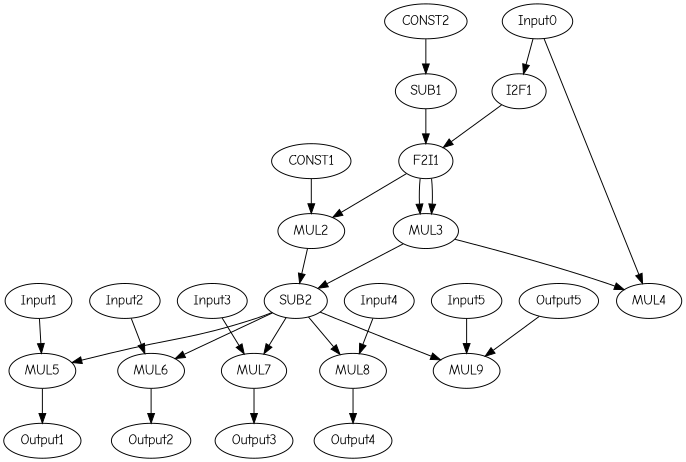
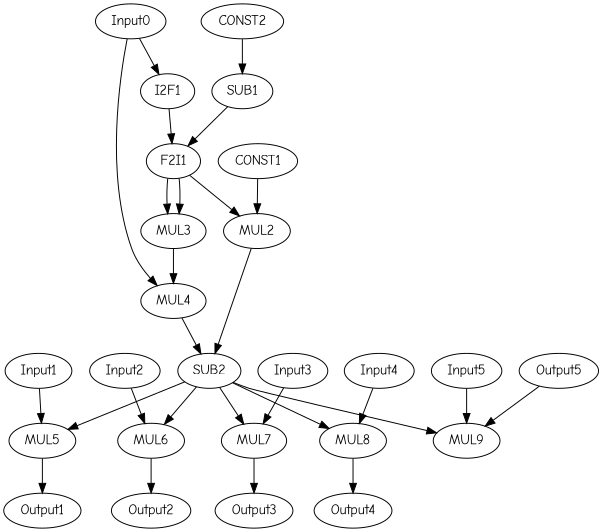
(365, 264) -> (189, 332)
